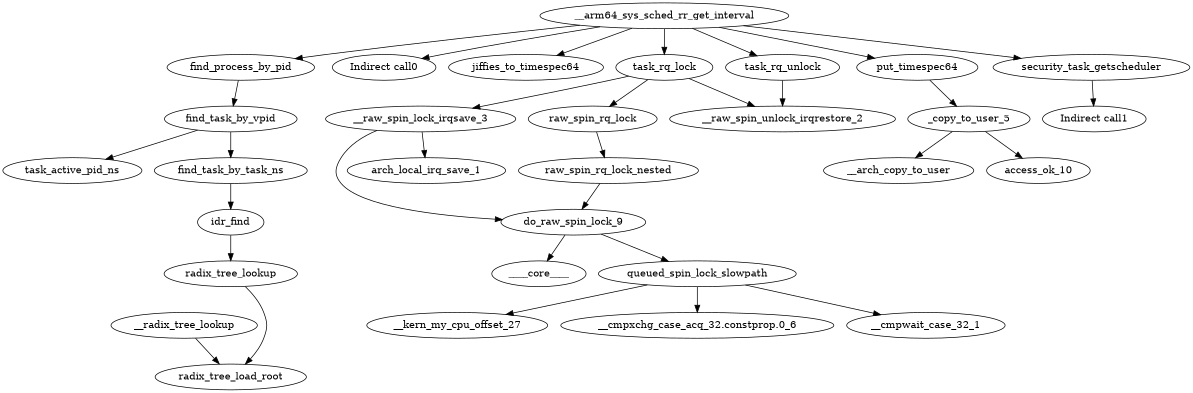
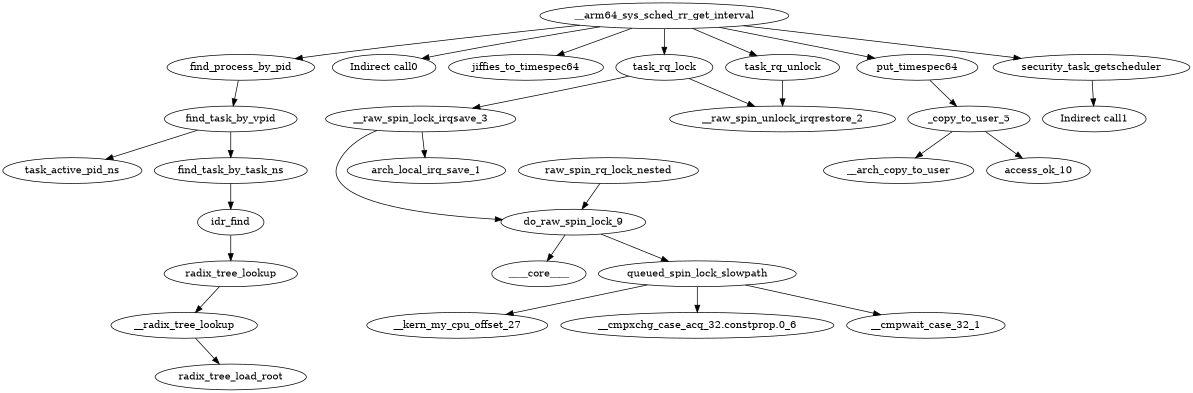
(593, 119) -> none
(266, 322) -> (210, 297)
